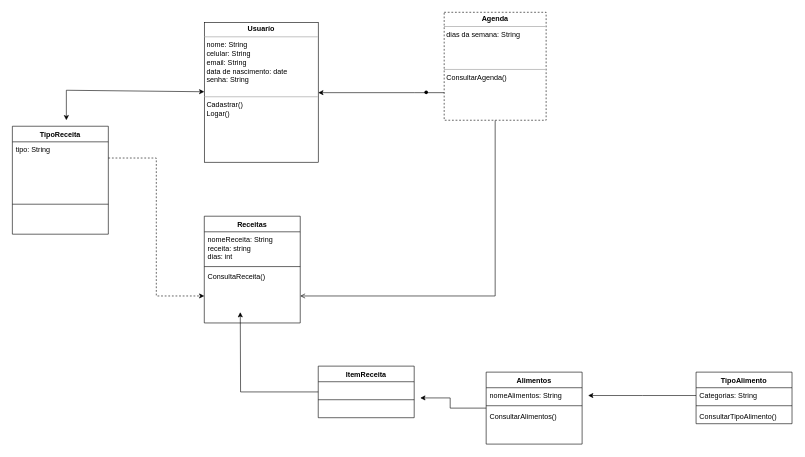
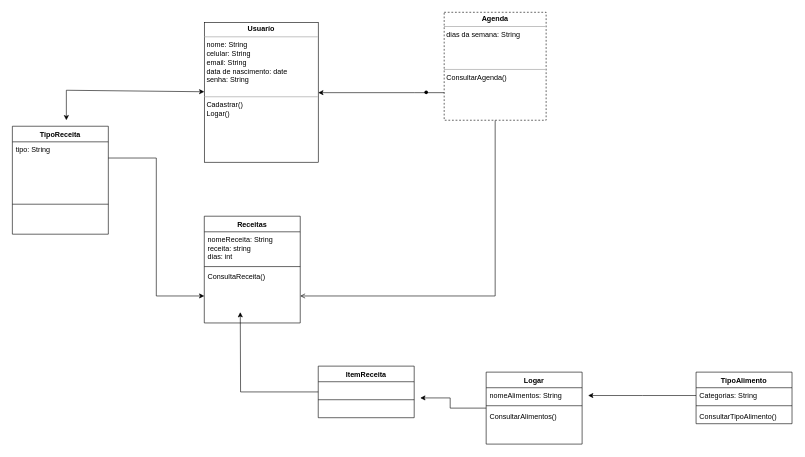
(156, 226) -> (156, 226)
(534, 380) -> (534, 380)
